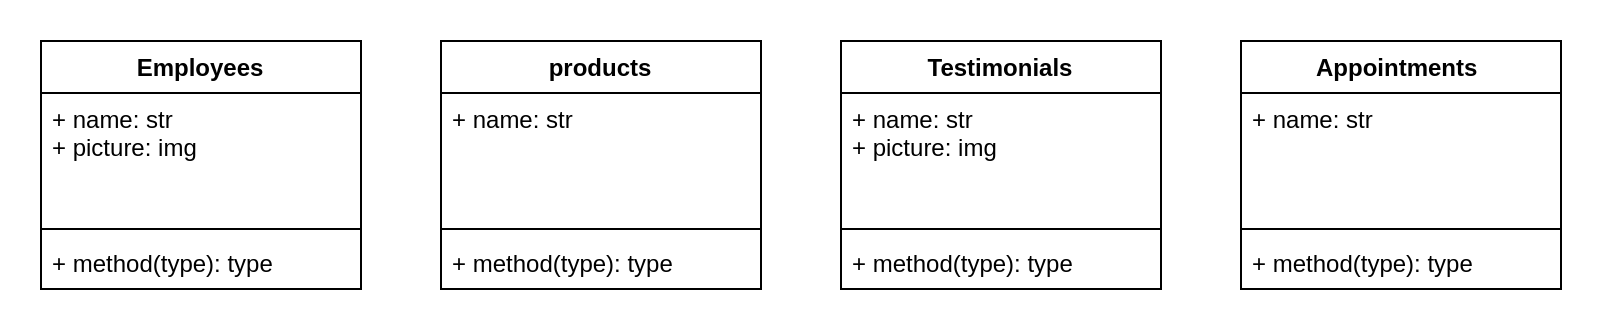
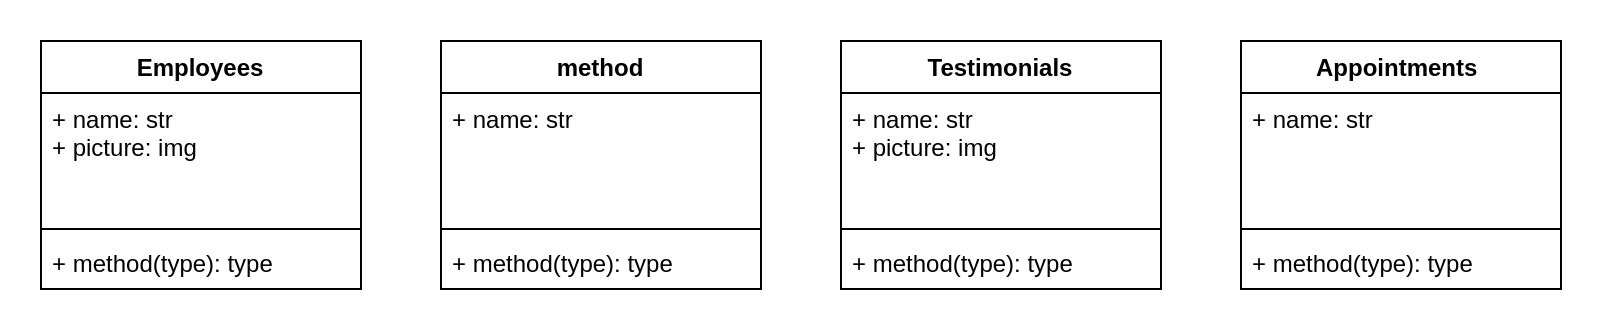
(600, 68) -> (600, 68)
